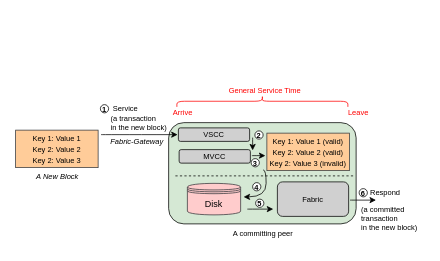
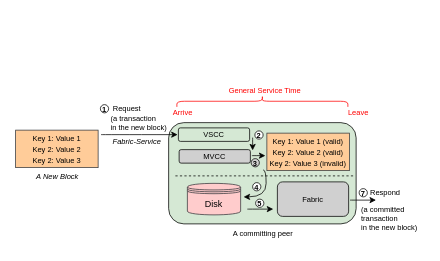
(126, 109) -> (127, 109)
(214, 135) -> (214, 135)
(137, 141) -> (137, 141)
(255, 163) -> (255, 163)
(363, 193) -> (363, 193)
